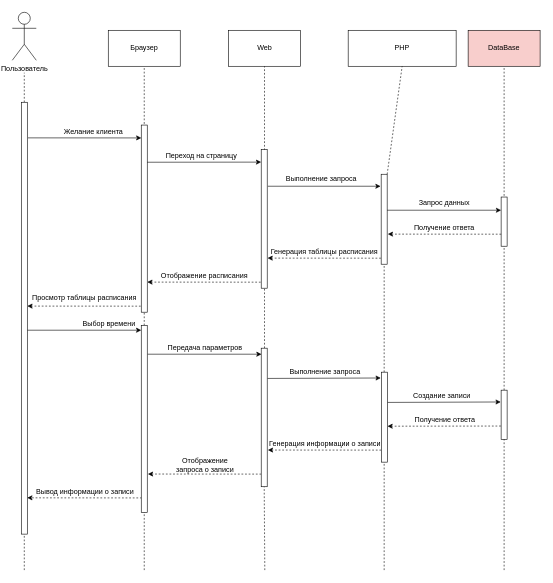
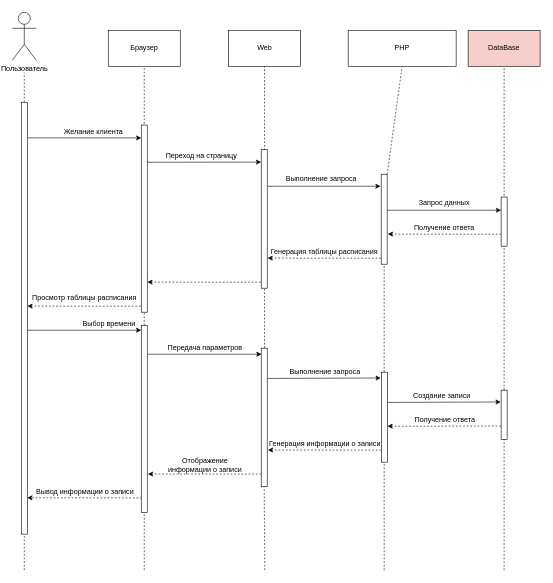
(204, 276) -> none
(205, 465) -> (205, 465)
